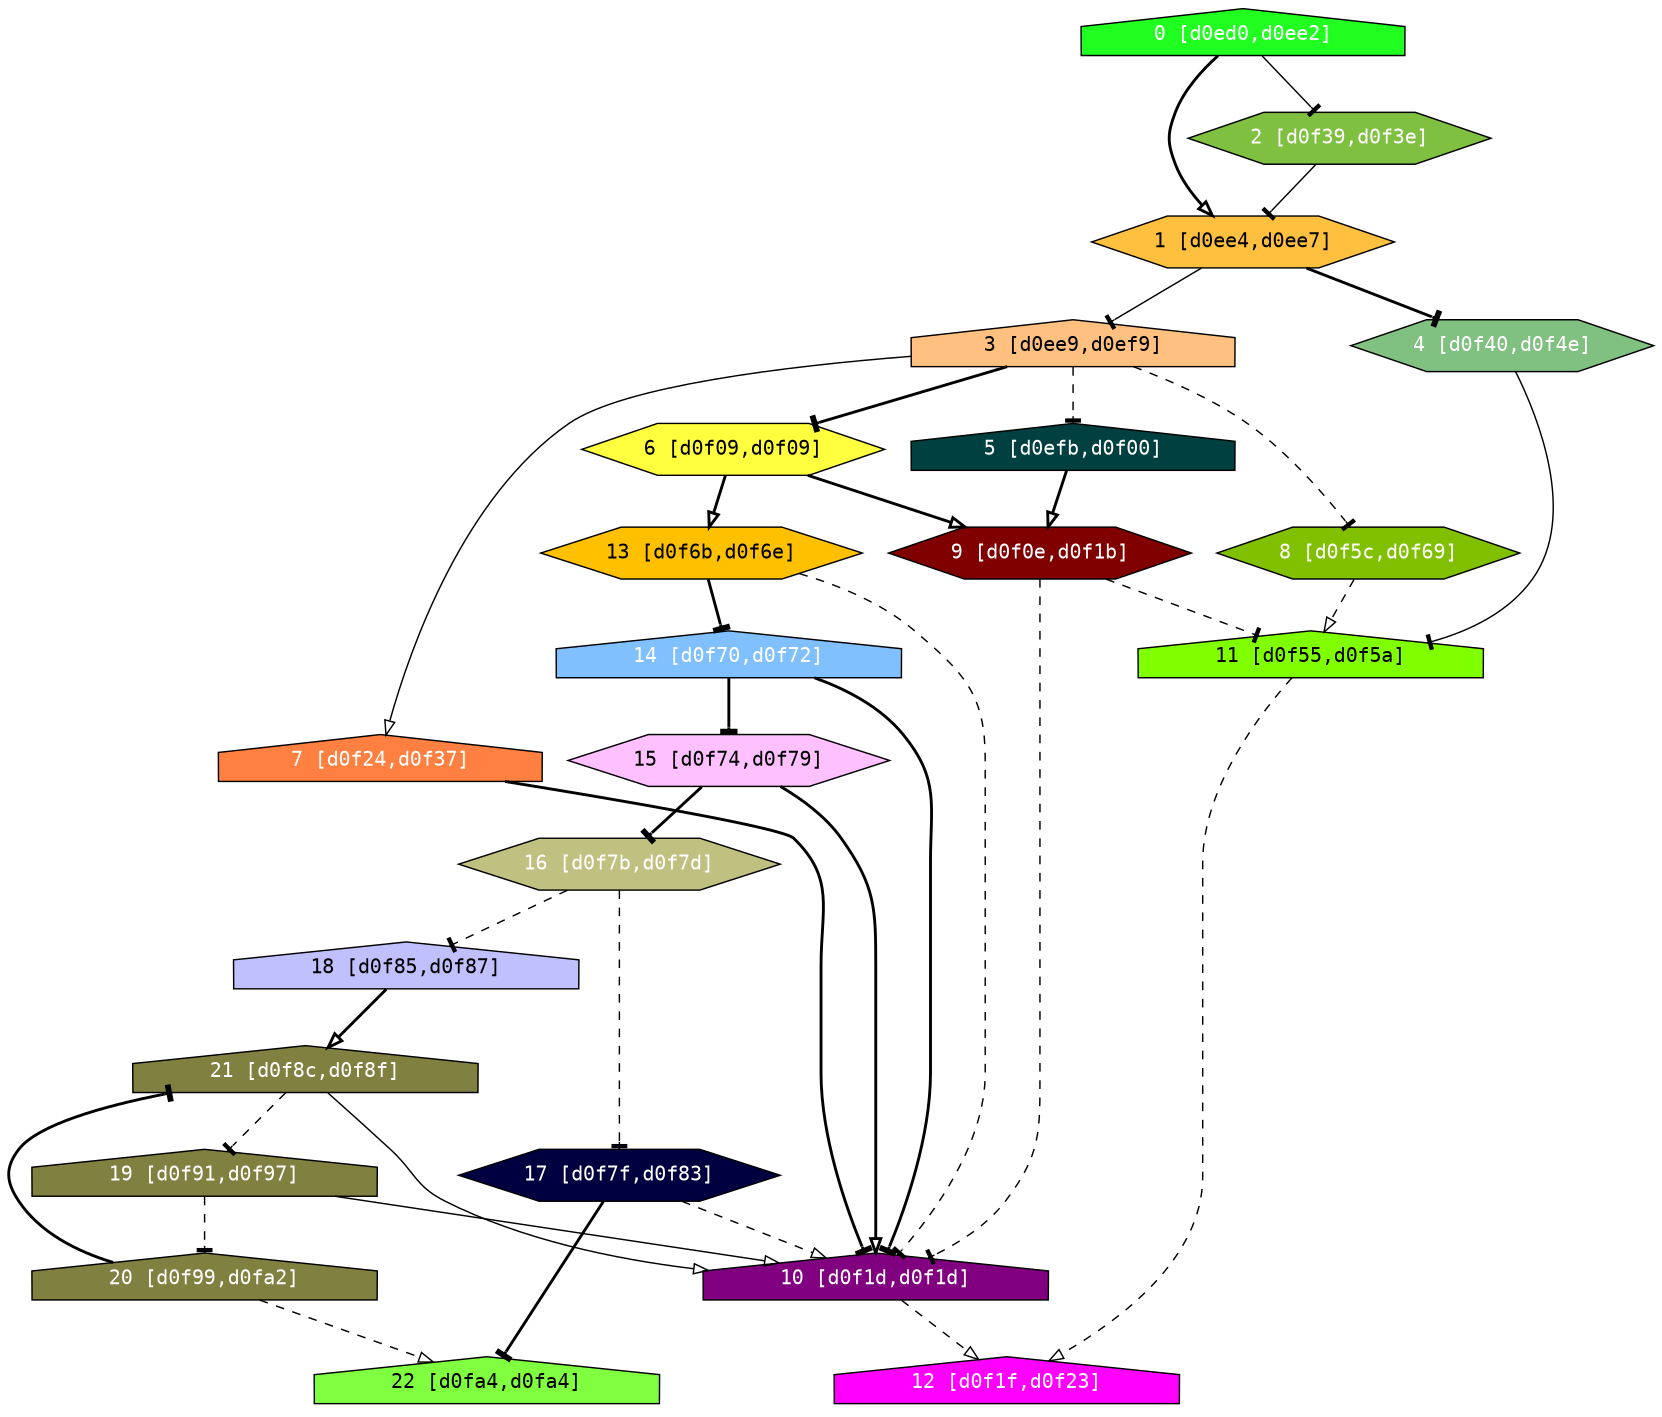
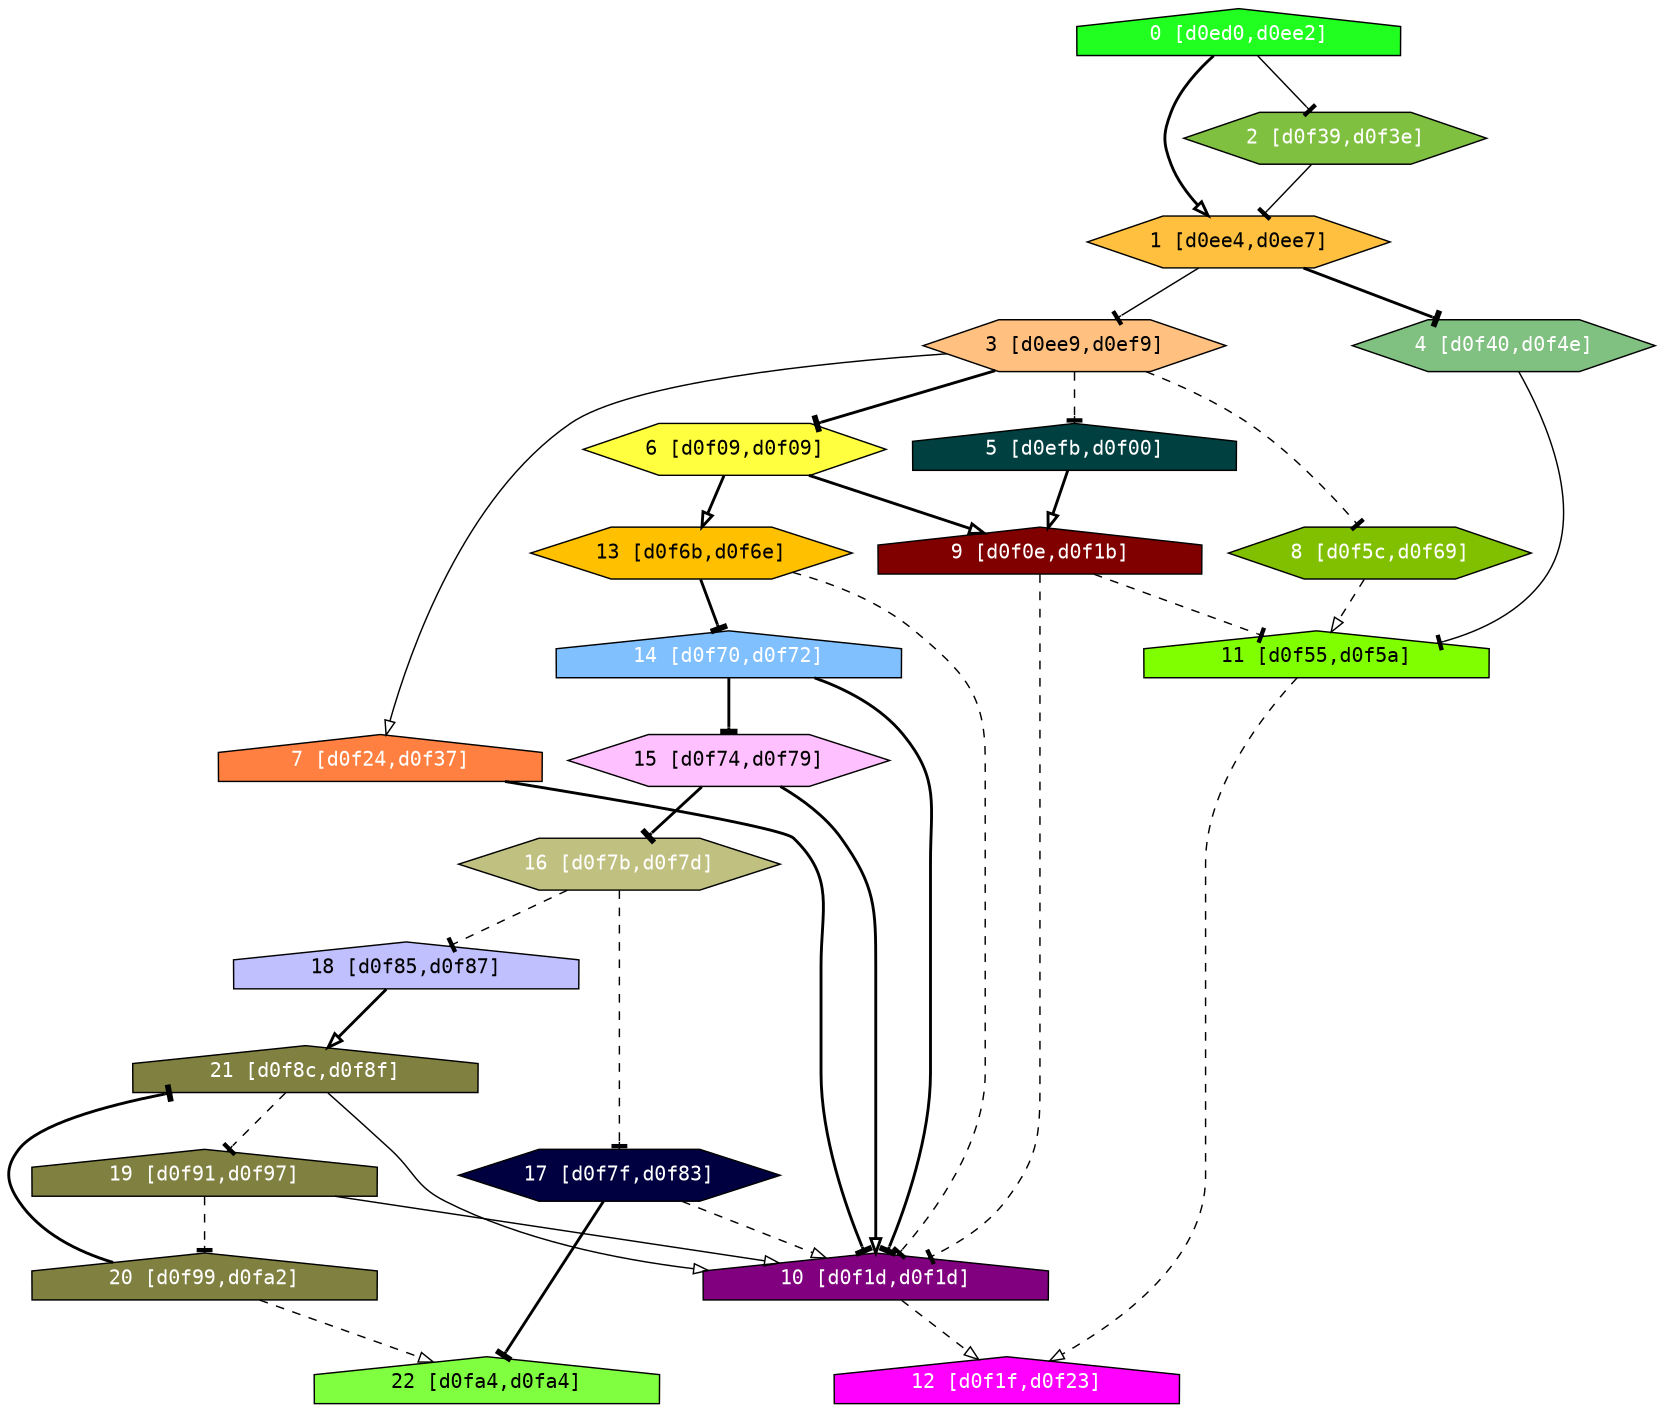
(1073, 346) -> (1075, 346)
(1040, 553) -> (1040, 553)
